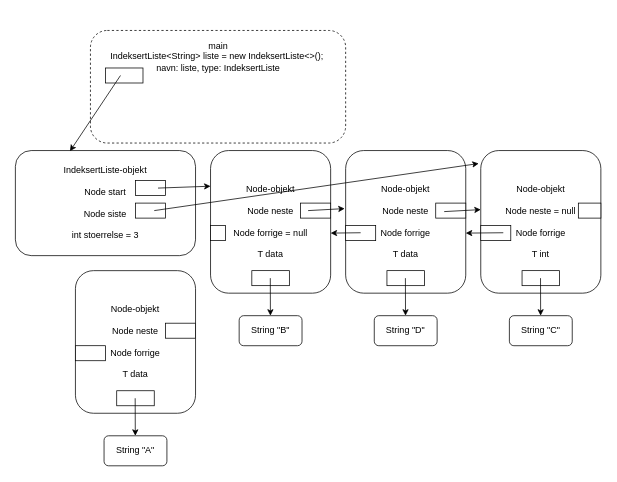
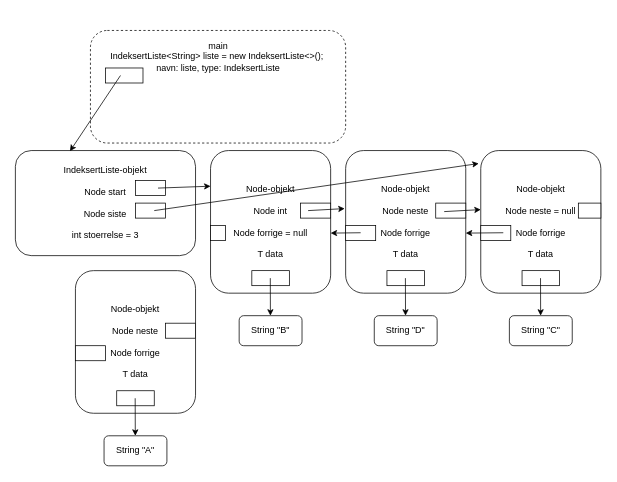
(270, 222) -> (270, 222)
(540, 222) -> (540, 222)
